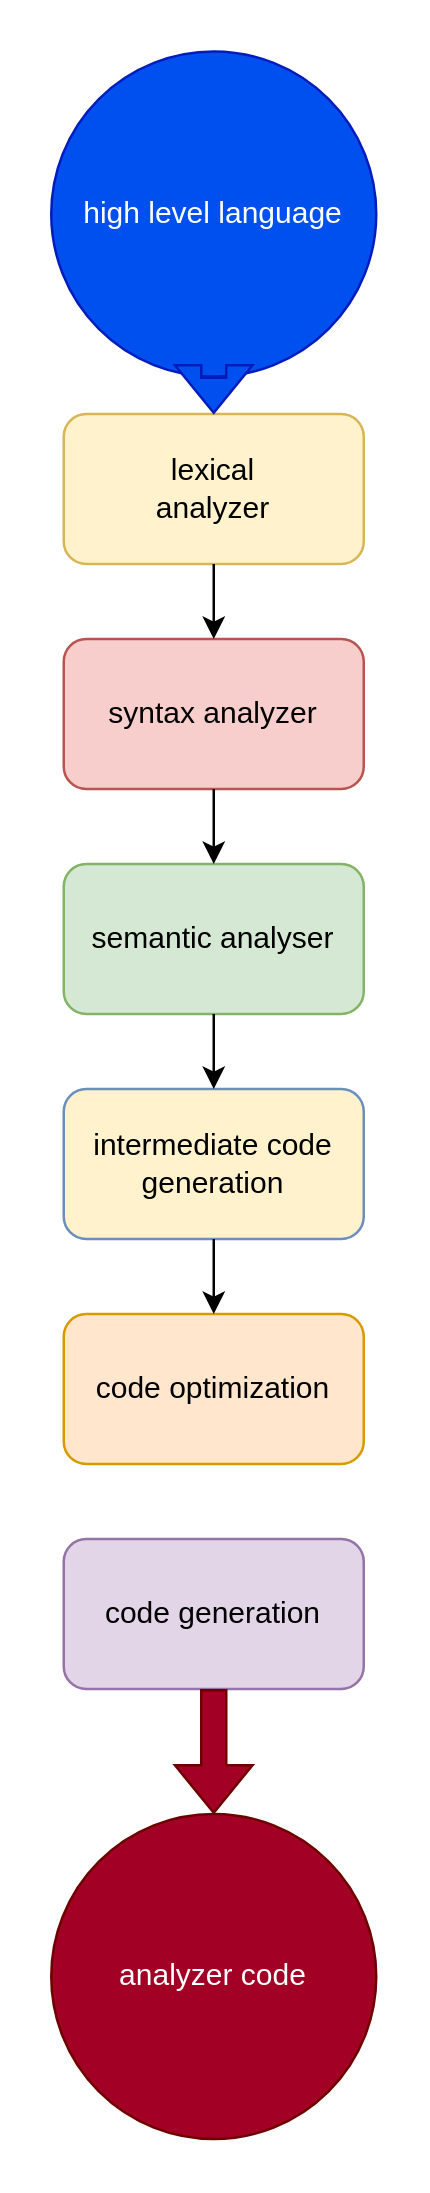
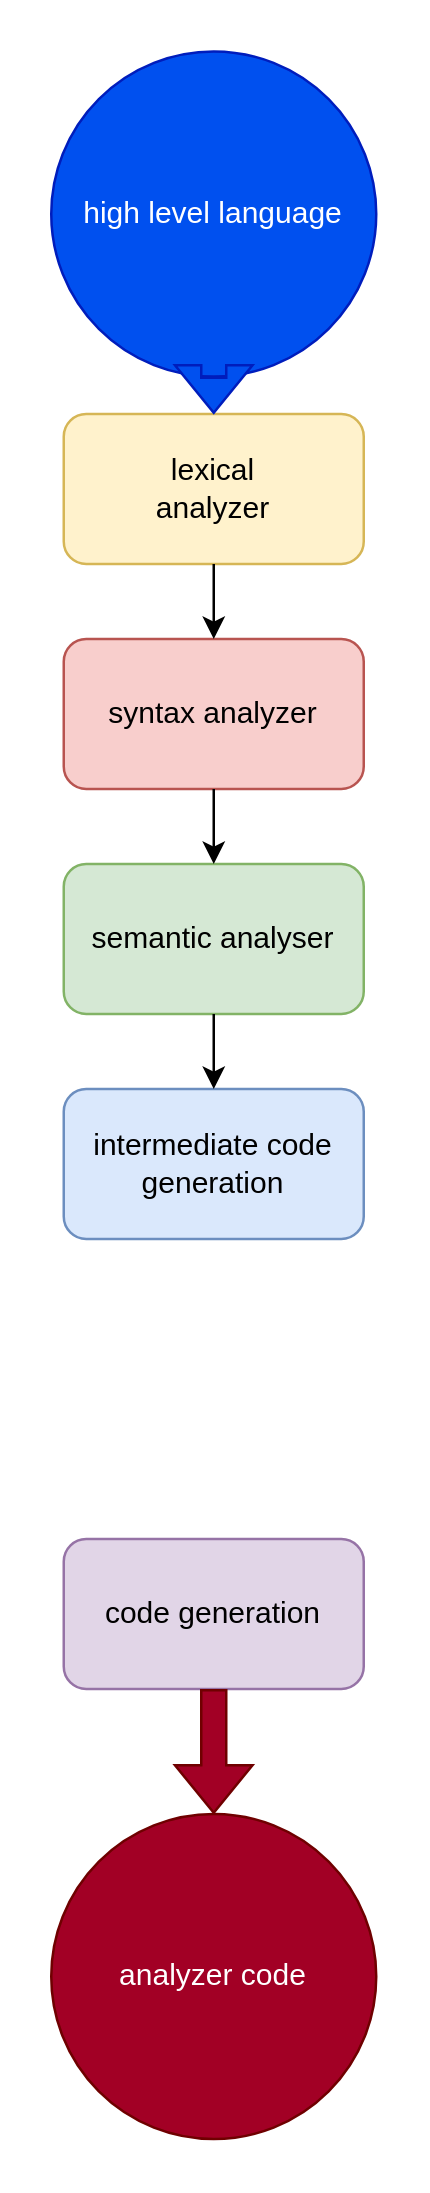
(214, 1164) -> (214, 1164)
(214, 1268) -> none
(214, 1389) -> none
